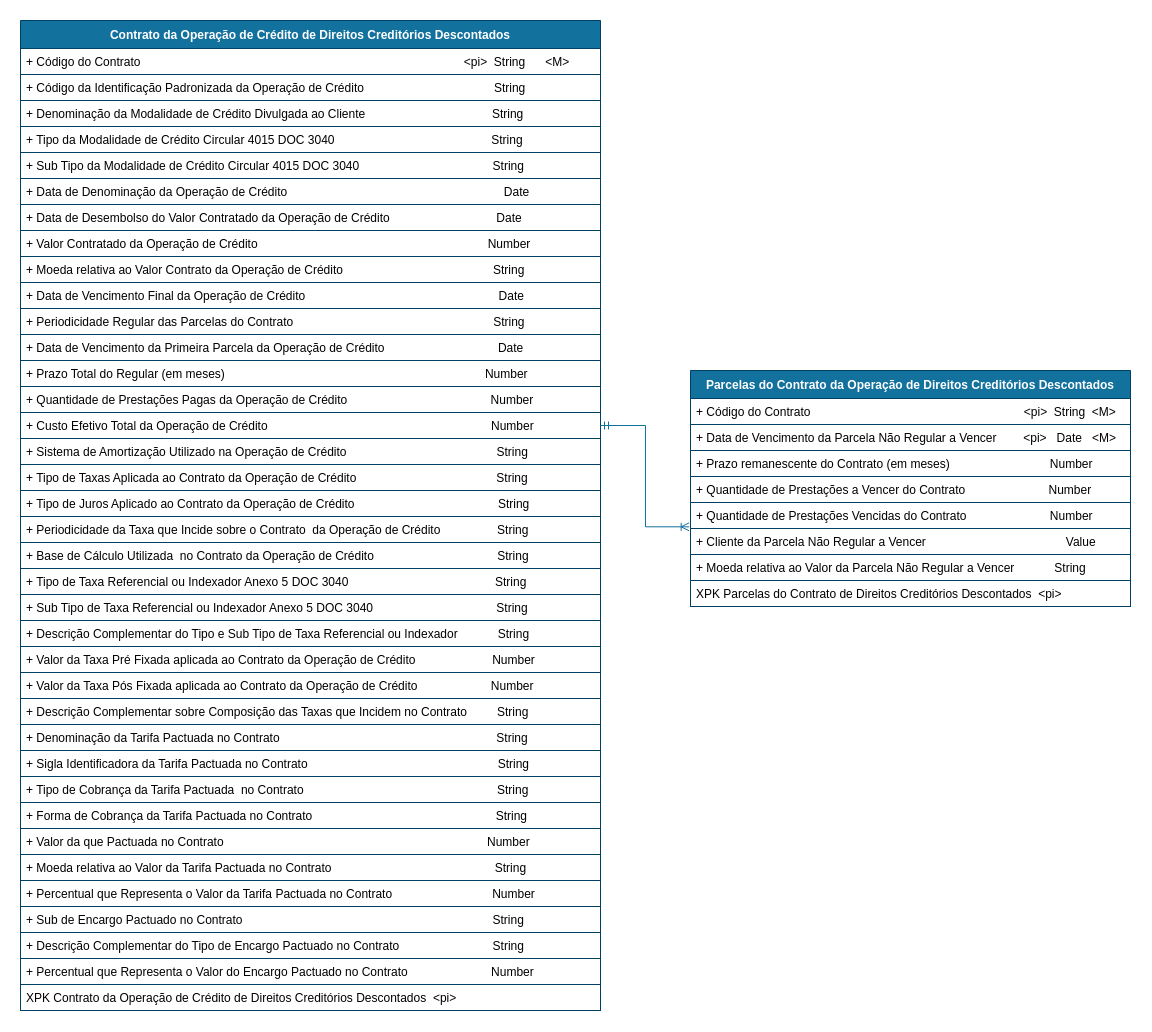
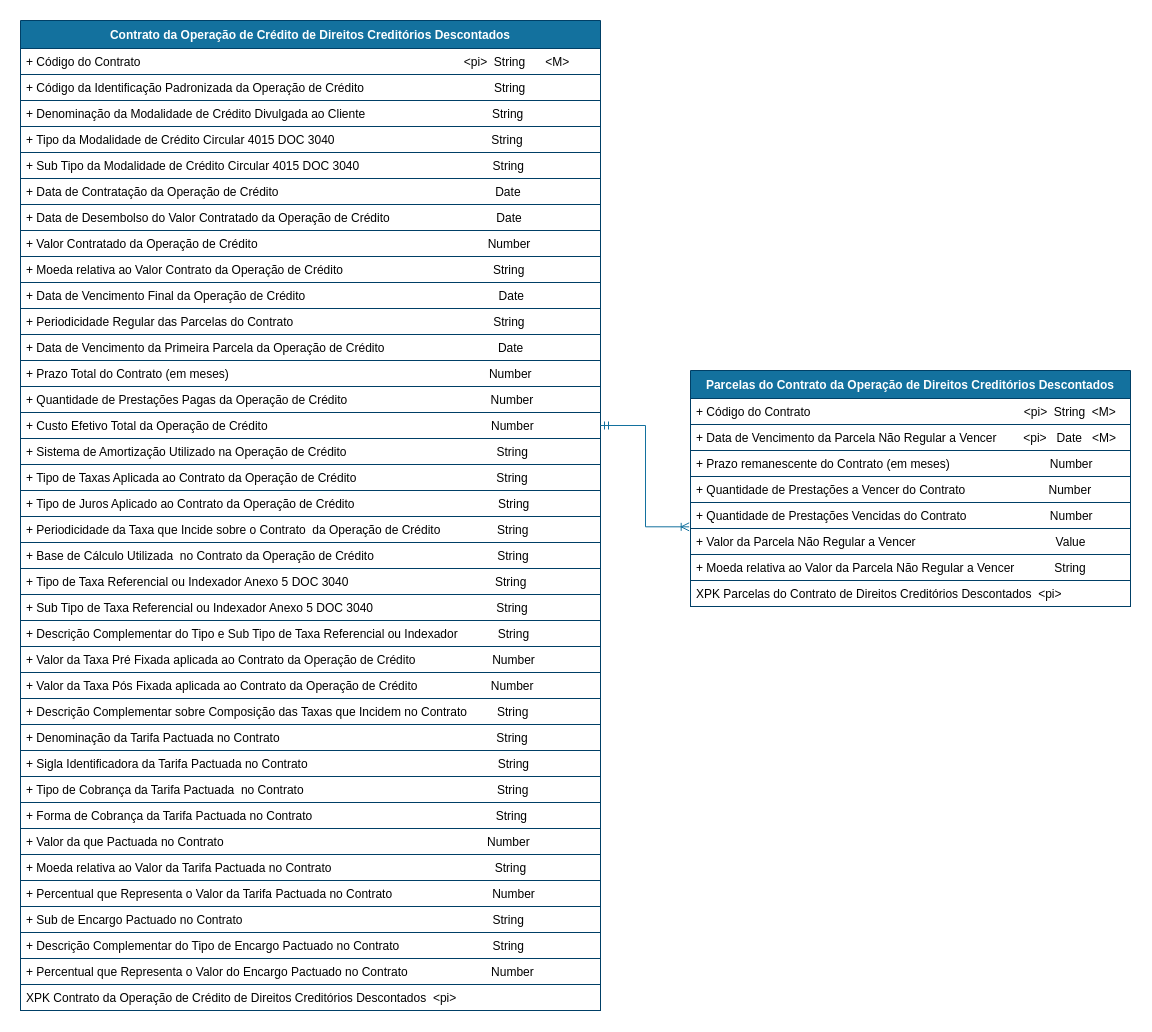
(342, 192) -> (343, 192)
(353, 374) -> (357, 374)
(940, 542) -> (935, 542)
